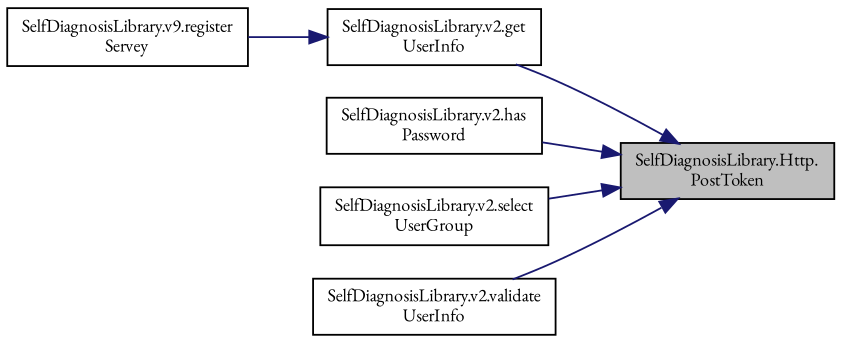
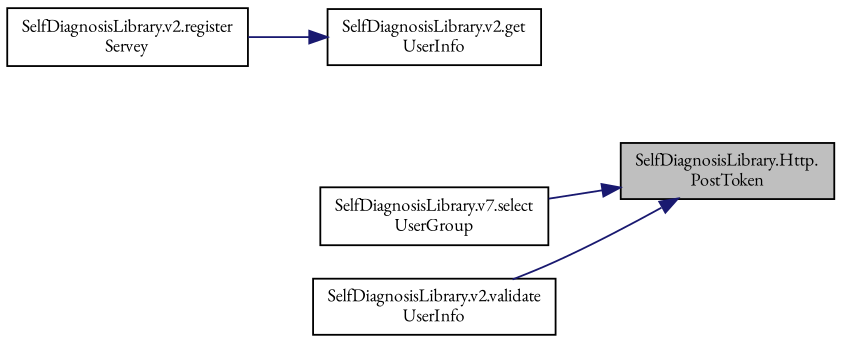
(128, 37) -> (128, 37)
(591, 97) -> none
(434, 126) -> none
(434, 216) -> (434, 216)
